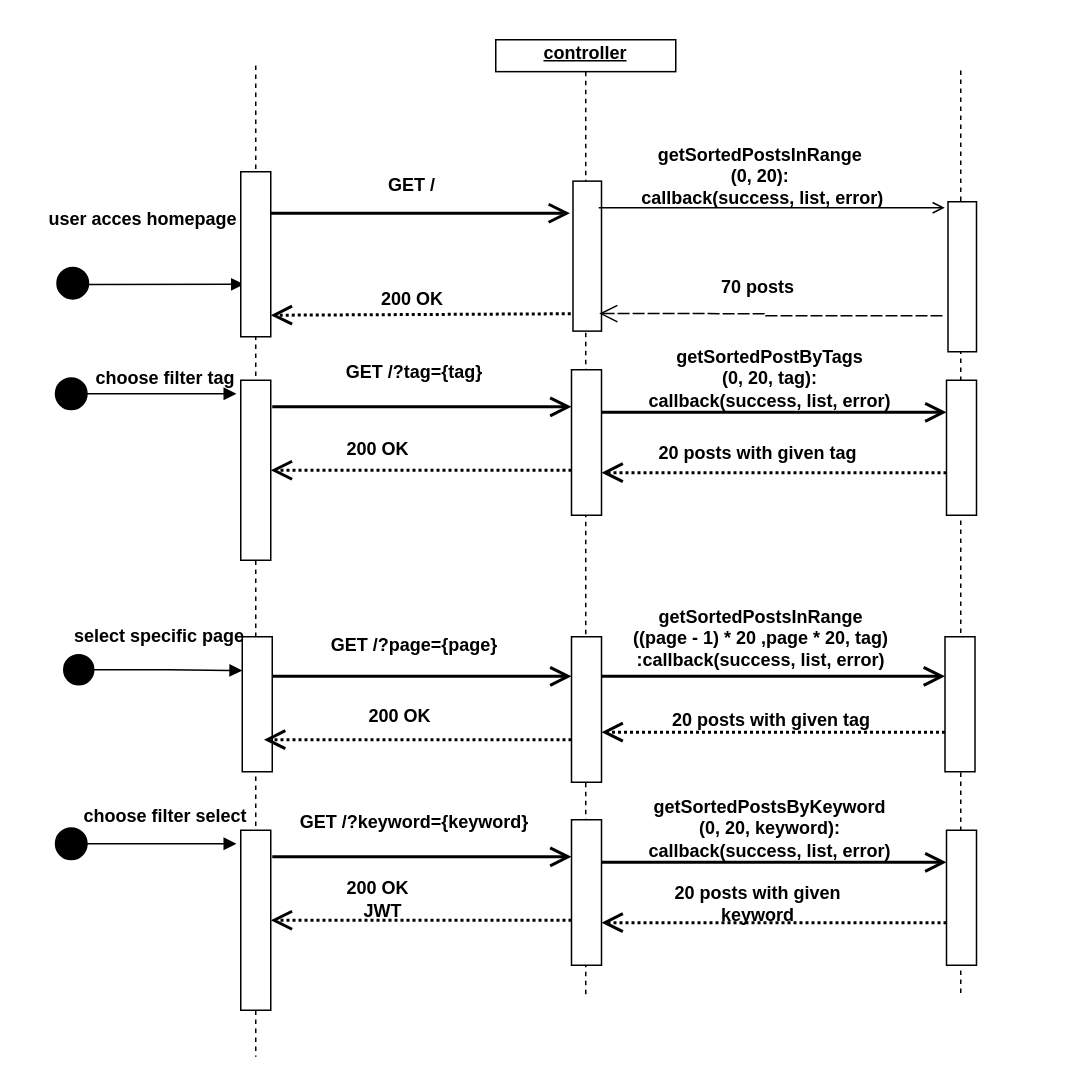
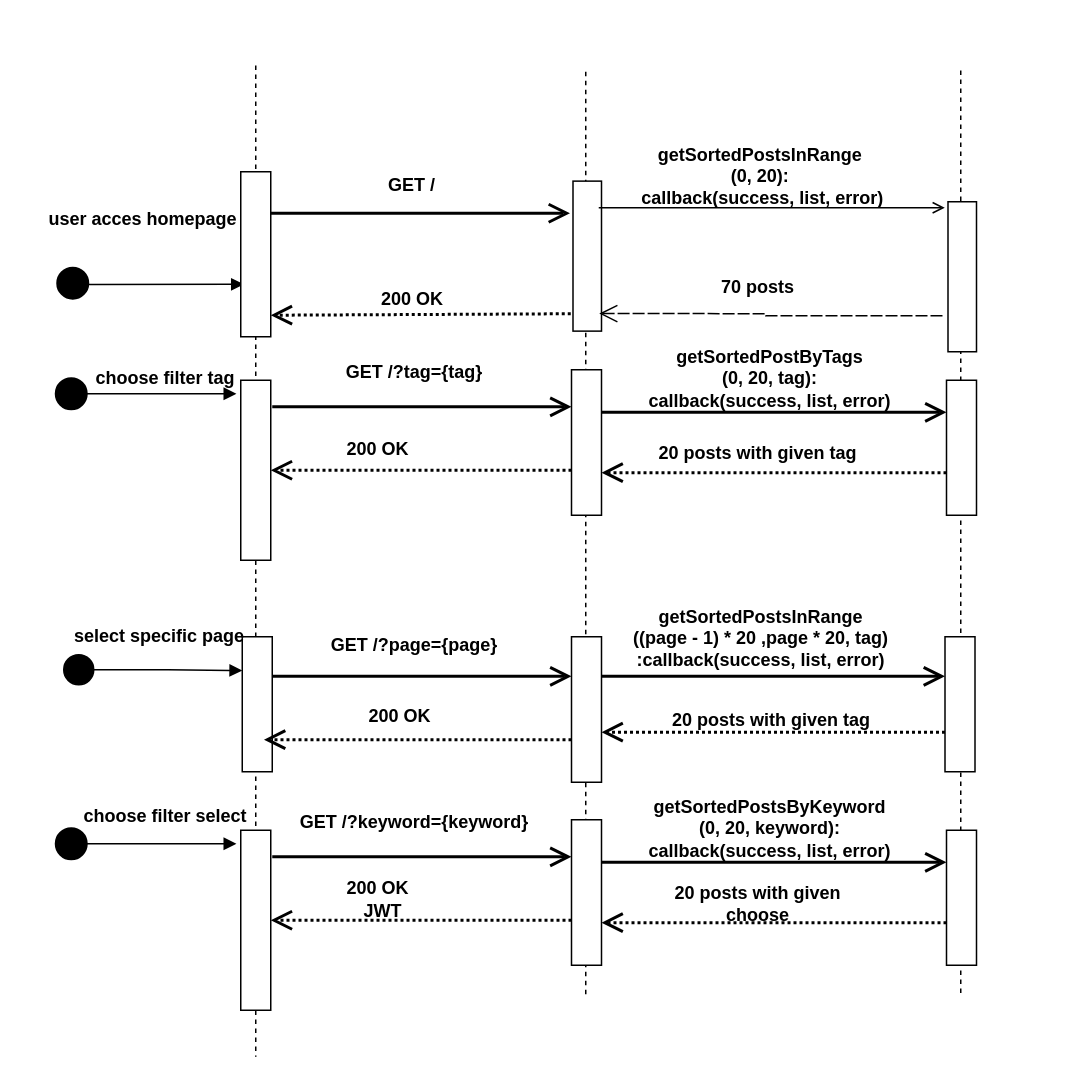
(586, 56) -> none
(758, 904) -> (758, 904)
